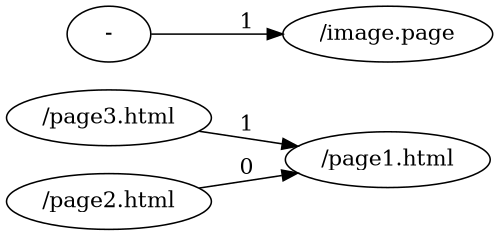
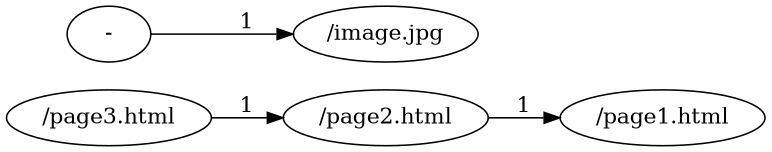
(388, 34) -> (386, 34)
(241, 138) -> (239, 118)
(247, 168) -> (524, 106)
